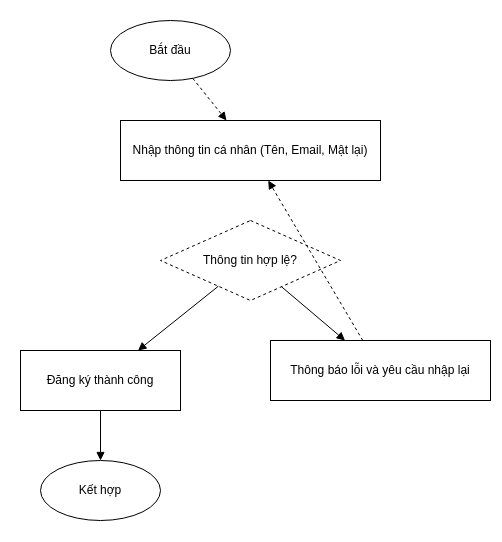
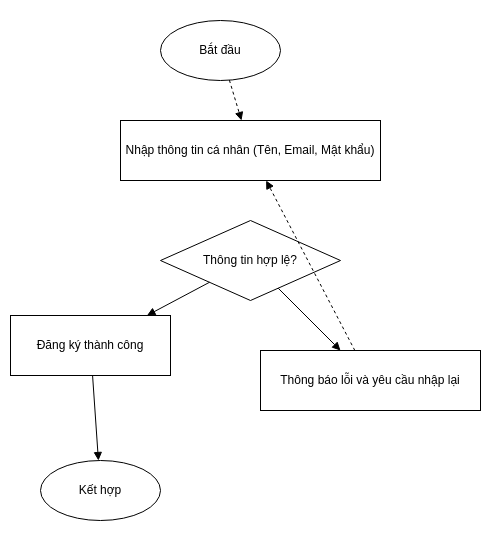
(171, 51) -> (221, 51)
(251, 151) -> (251, 151)
(251, 261) -> (251, 261)
(381, 371) -> (371, 381)
(101, 381) -> (91, 346)
